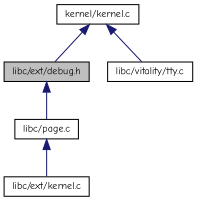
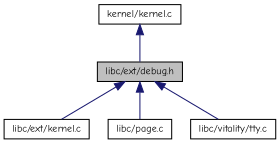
(128, 47) -> (191, 103)
(47, 163) -> (89, 103)
